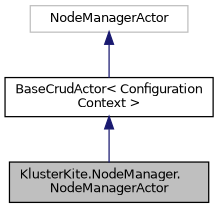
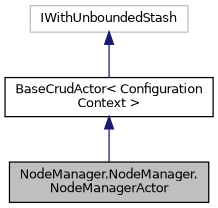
(109, 19) -> (109, 19)
(109, 182) -> (109, 182)
